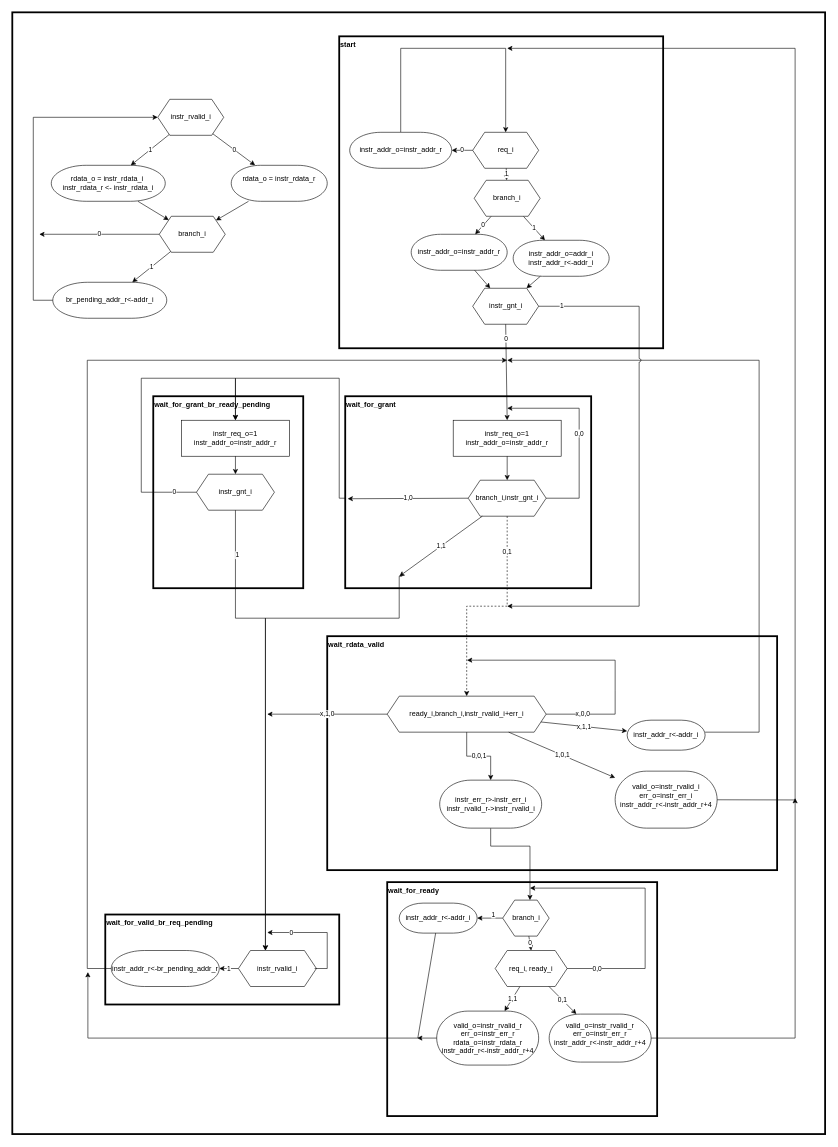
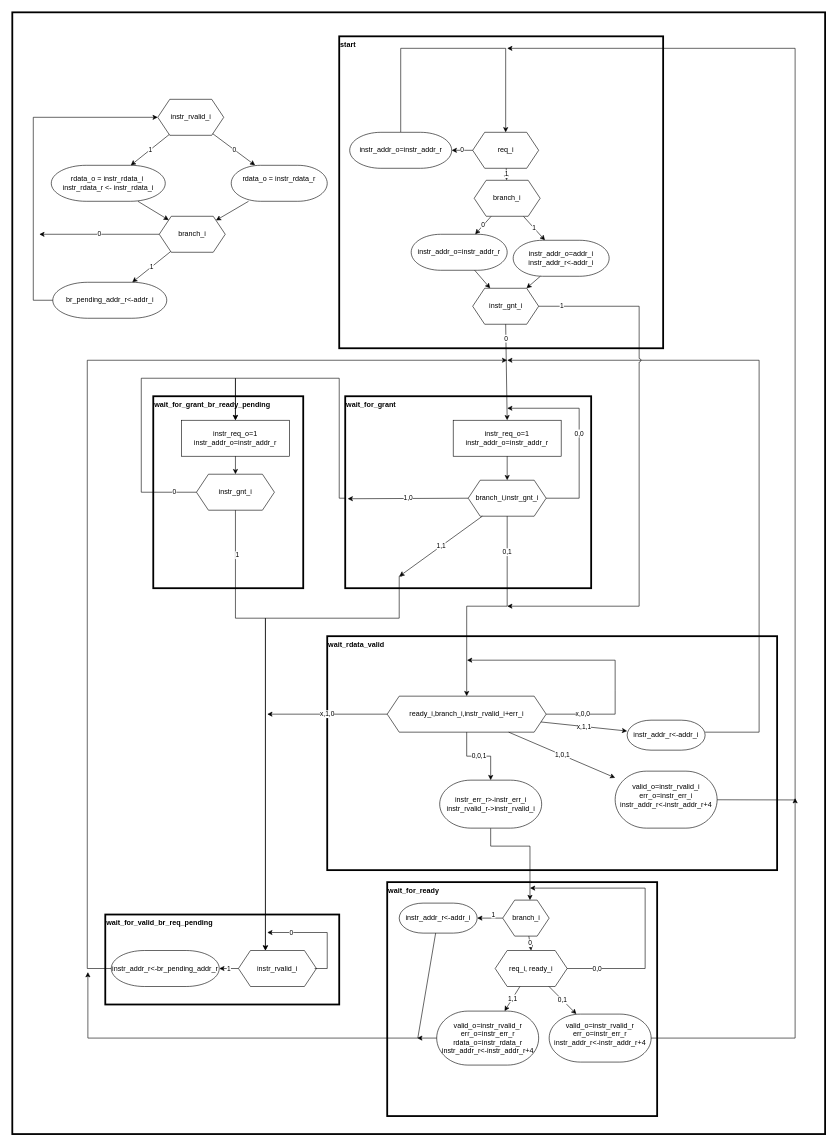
(489, 606) -> (489, 606)
